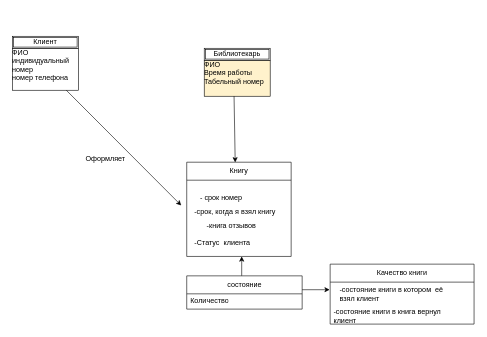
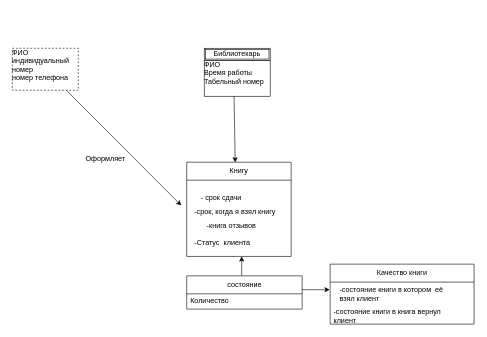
(45, 42) -> none
(45, 69) -> (45, 69)
(237, 78) -> (237, 78)
(212, 198) -> (212, 198)
